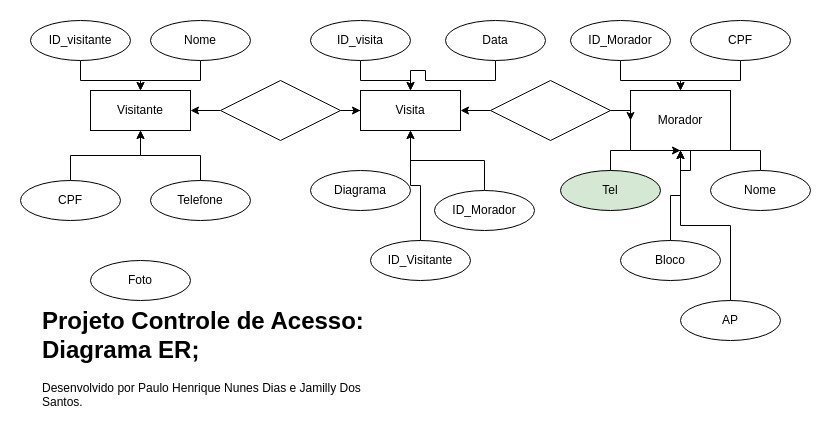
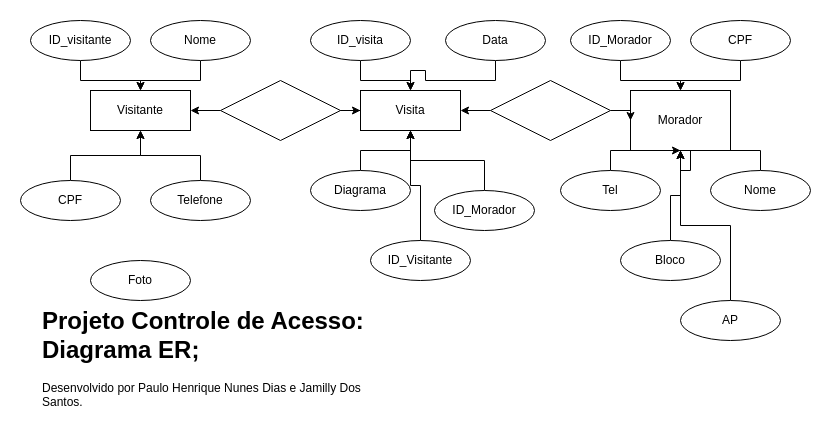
none -> (375, 151)
(611, 191) -> (611, 191)
